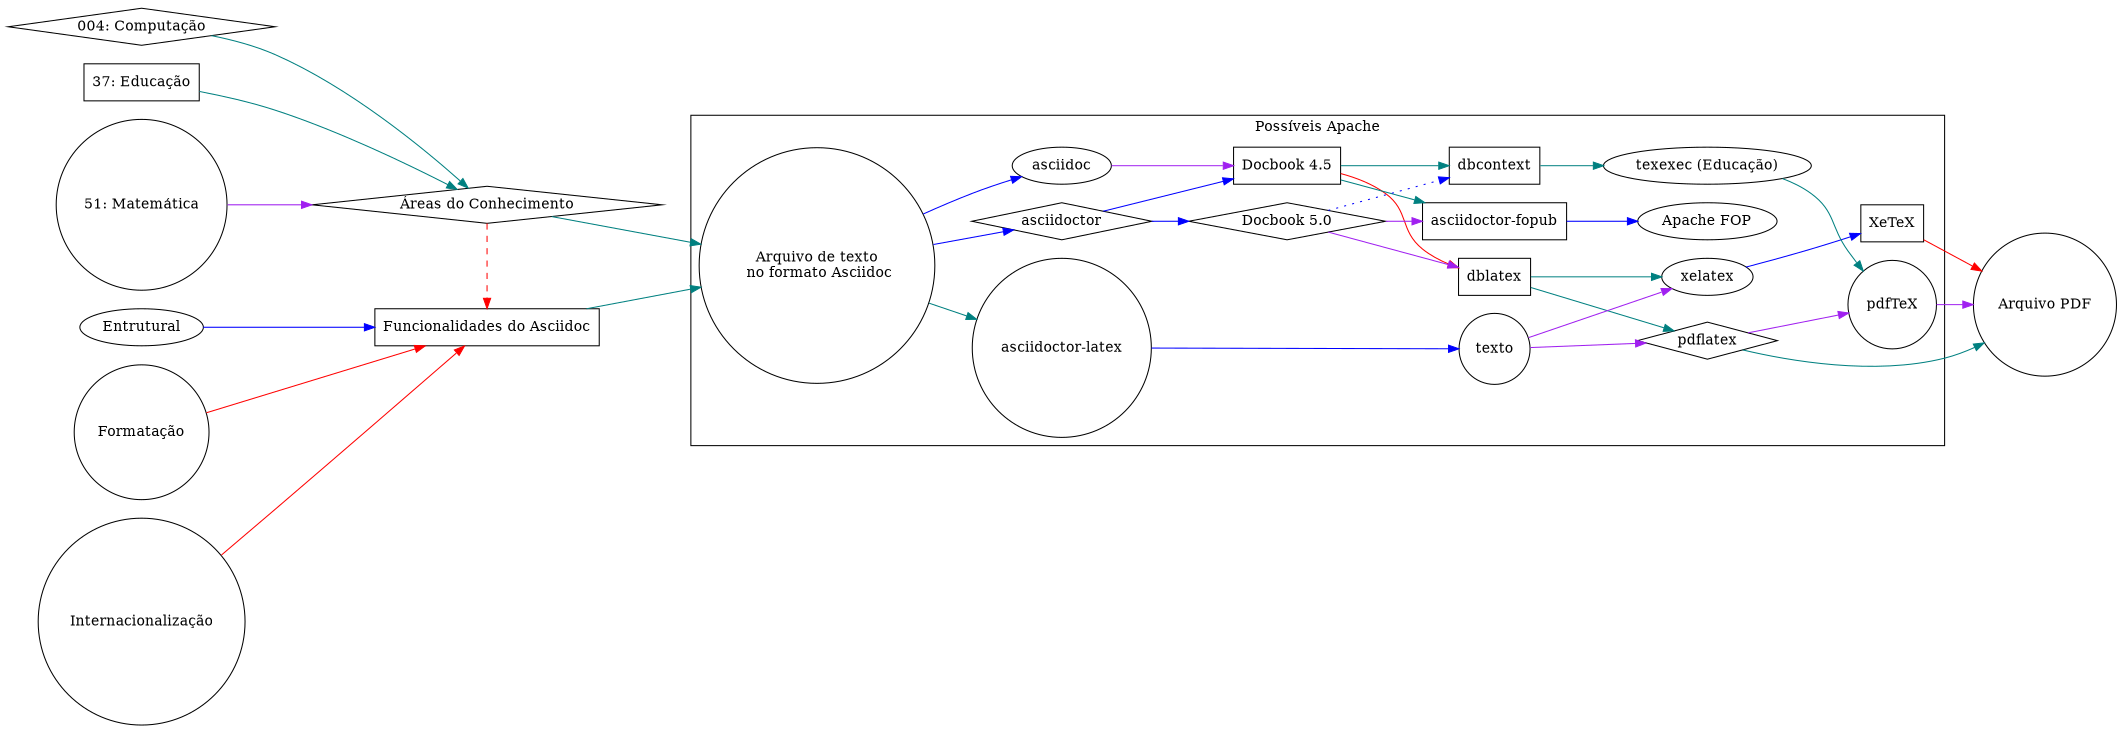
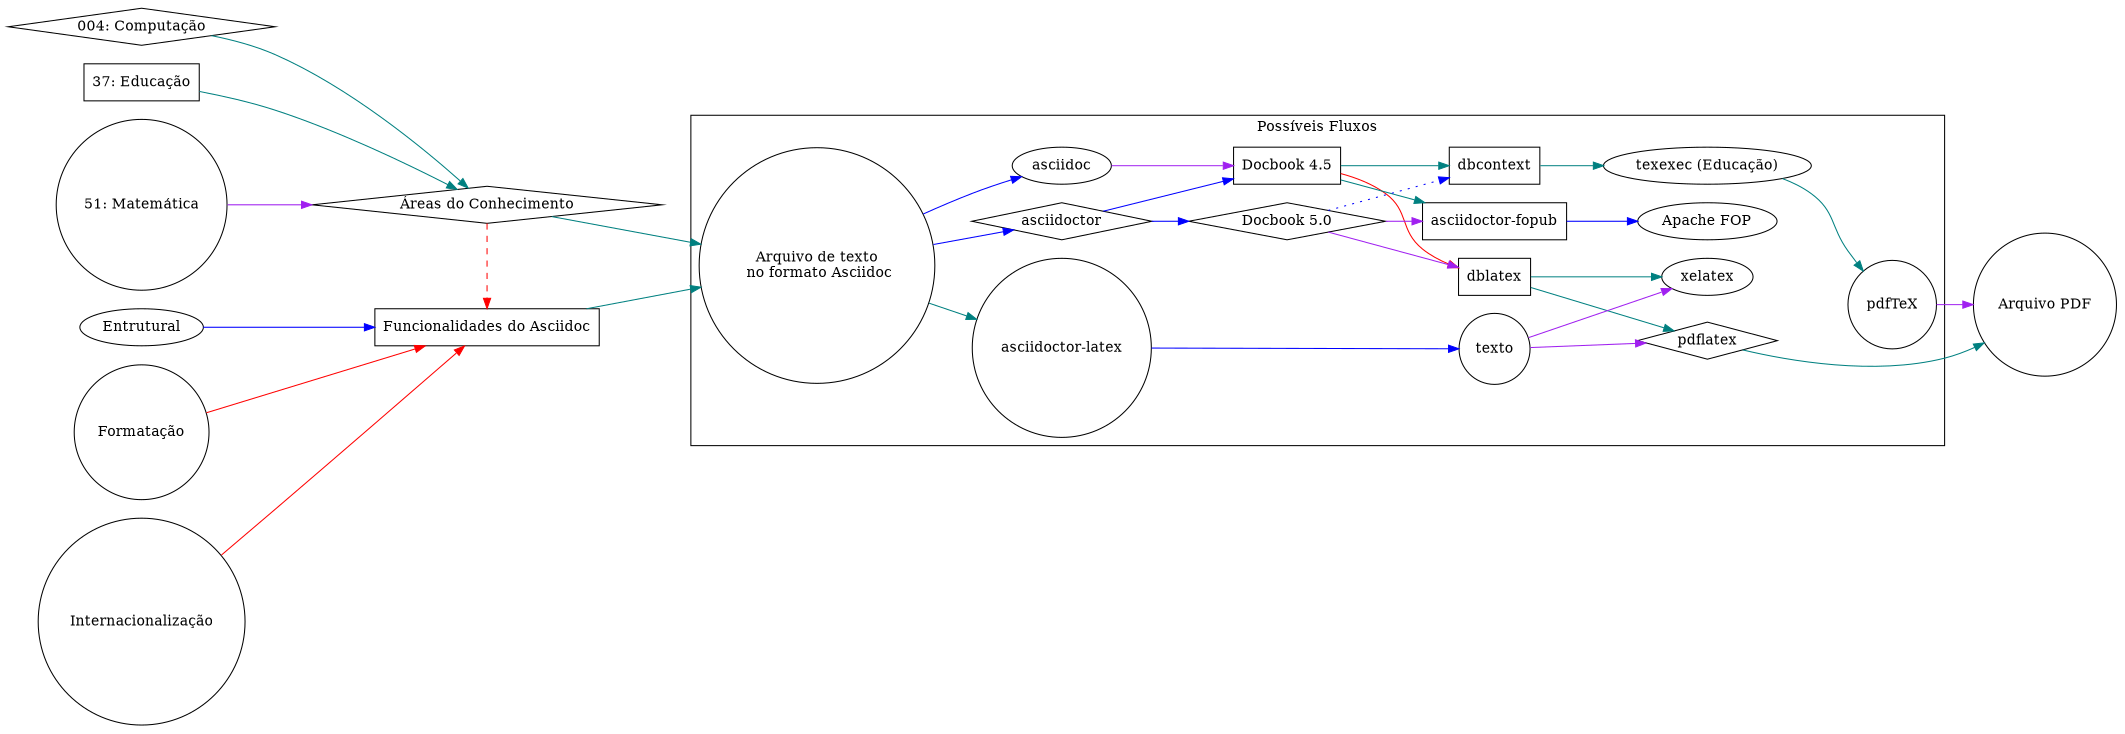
(1318, 127) -> (1318, 127)
(1892, 223) -> none
(1793, 324) -> none
